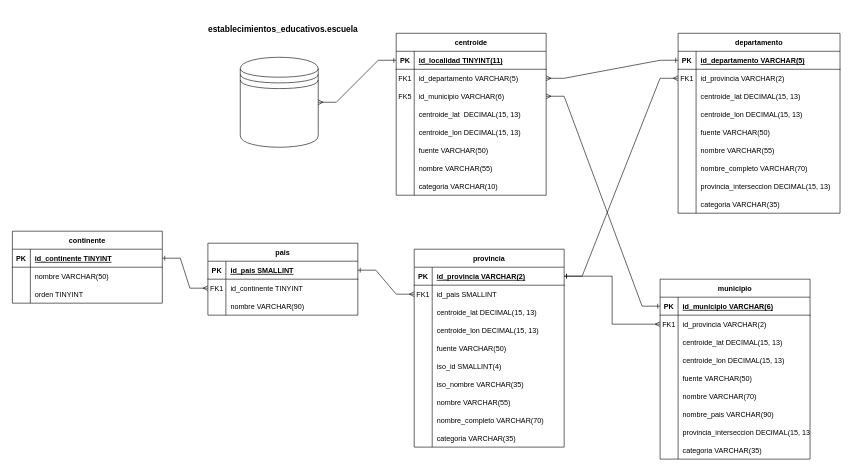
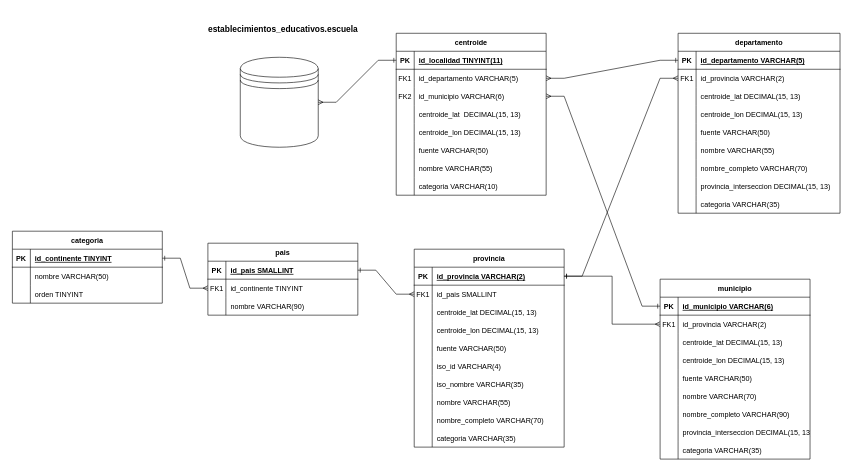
(405, 97) -> (405, 97)
(87, 241) -> (87, 241)
(470, 367) -> (468, 367)
(727, 415) -> (735, 415)
